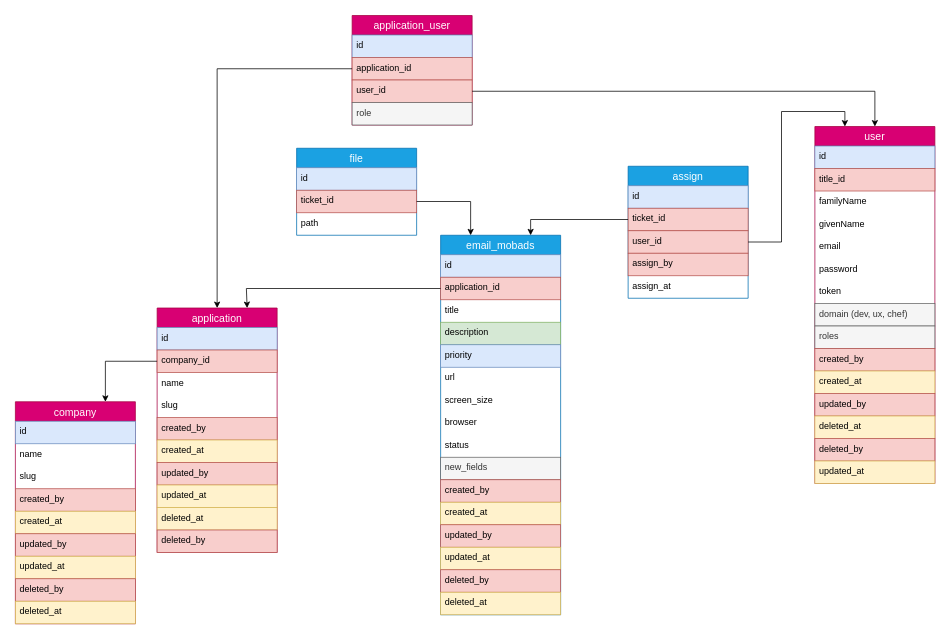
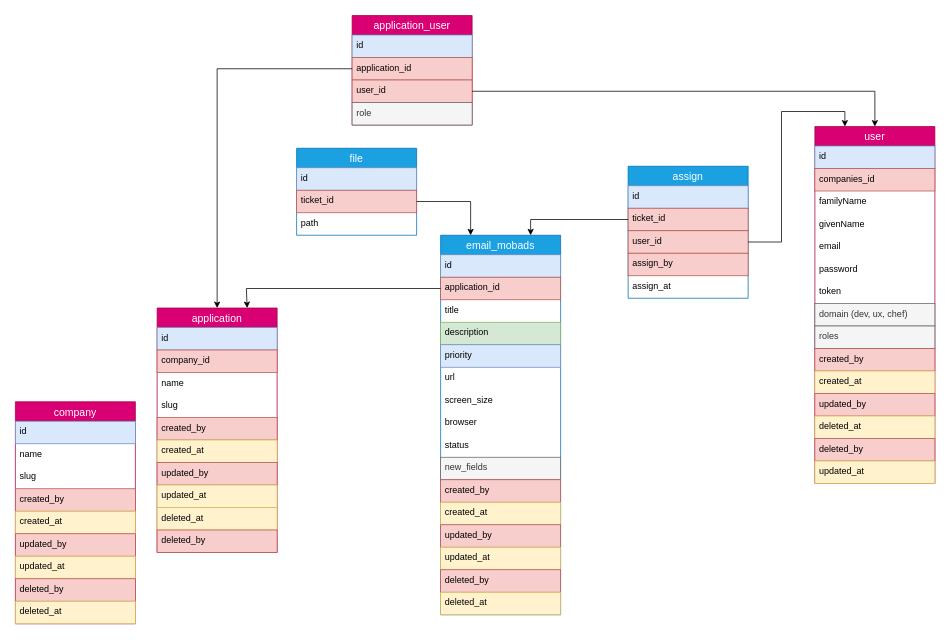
(836, 179) -> (847, 179)
(112, 361) -> none
